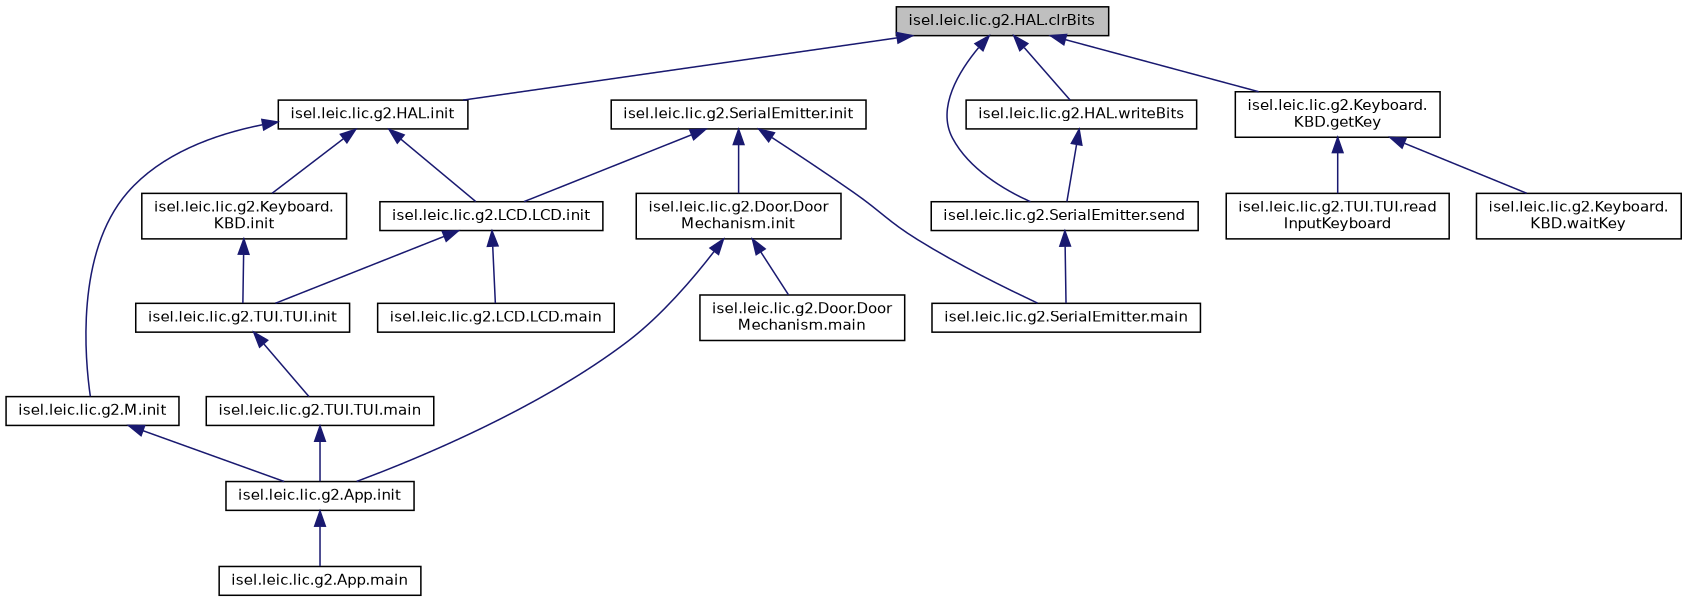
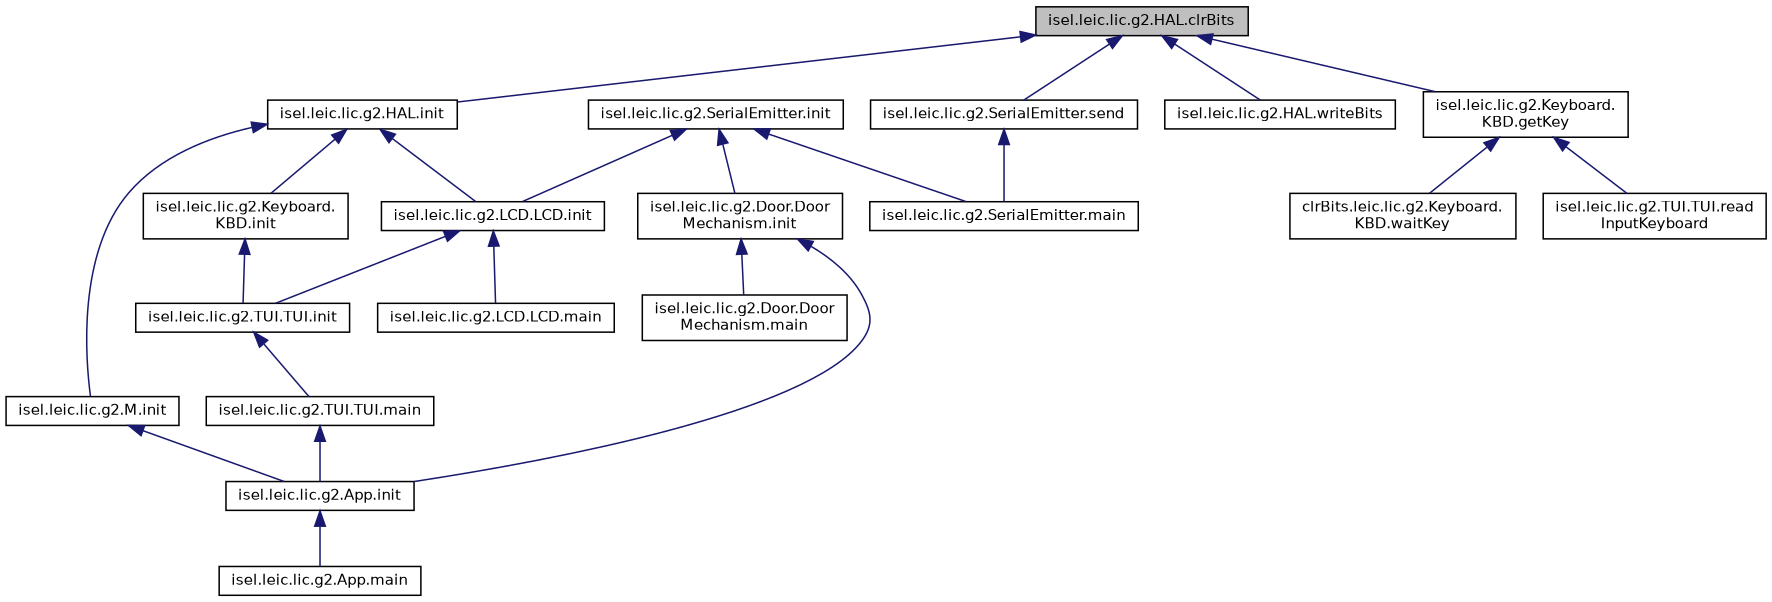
(1072, 173) -> none
(1579, 216) -> (1403, 216)
